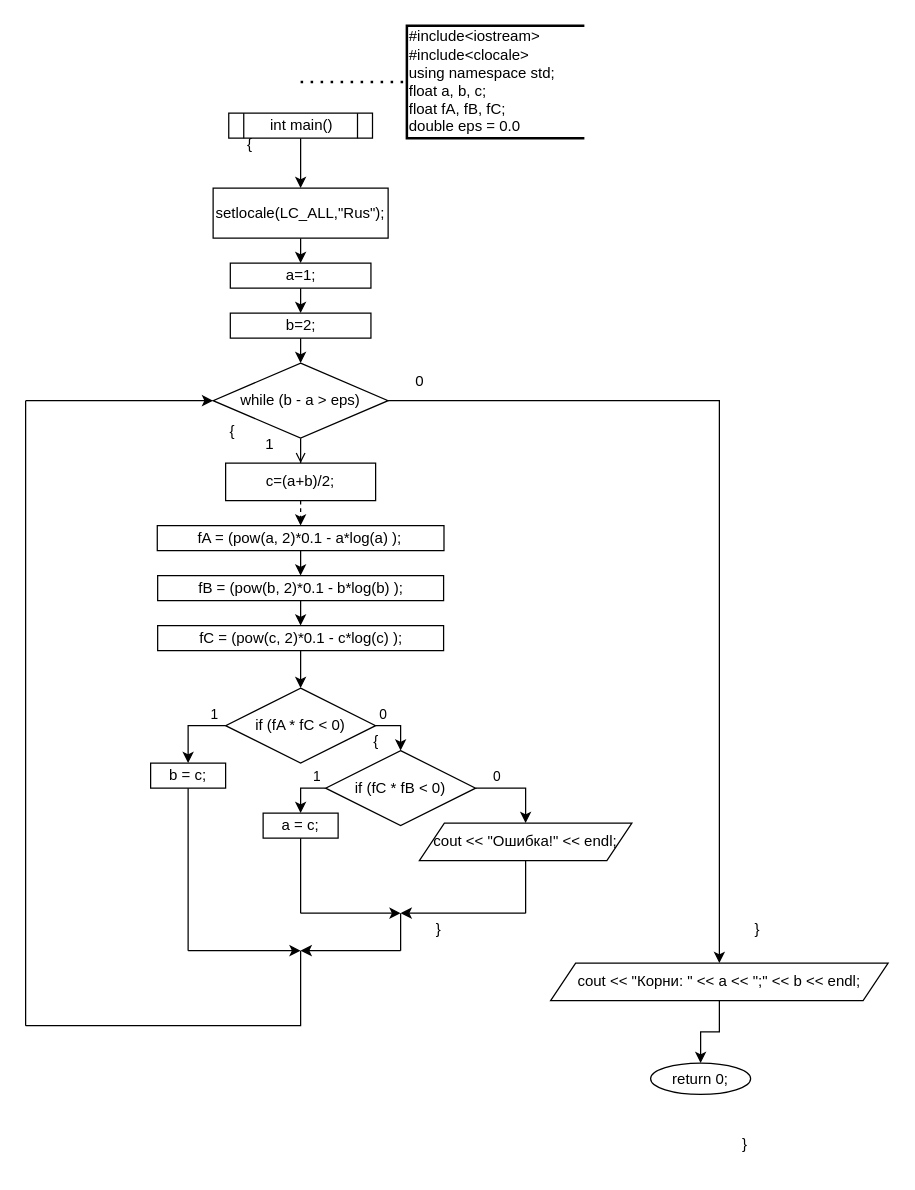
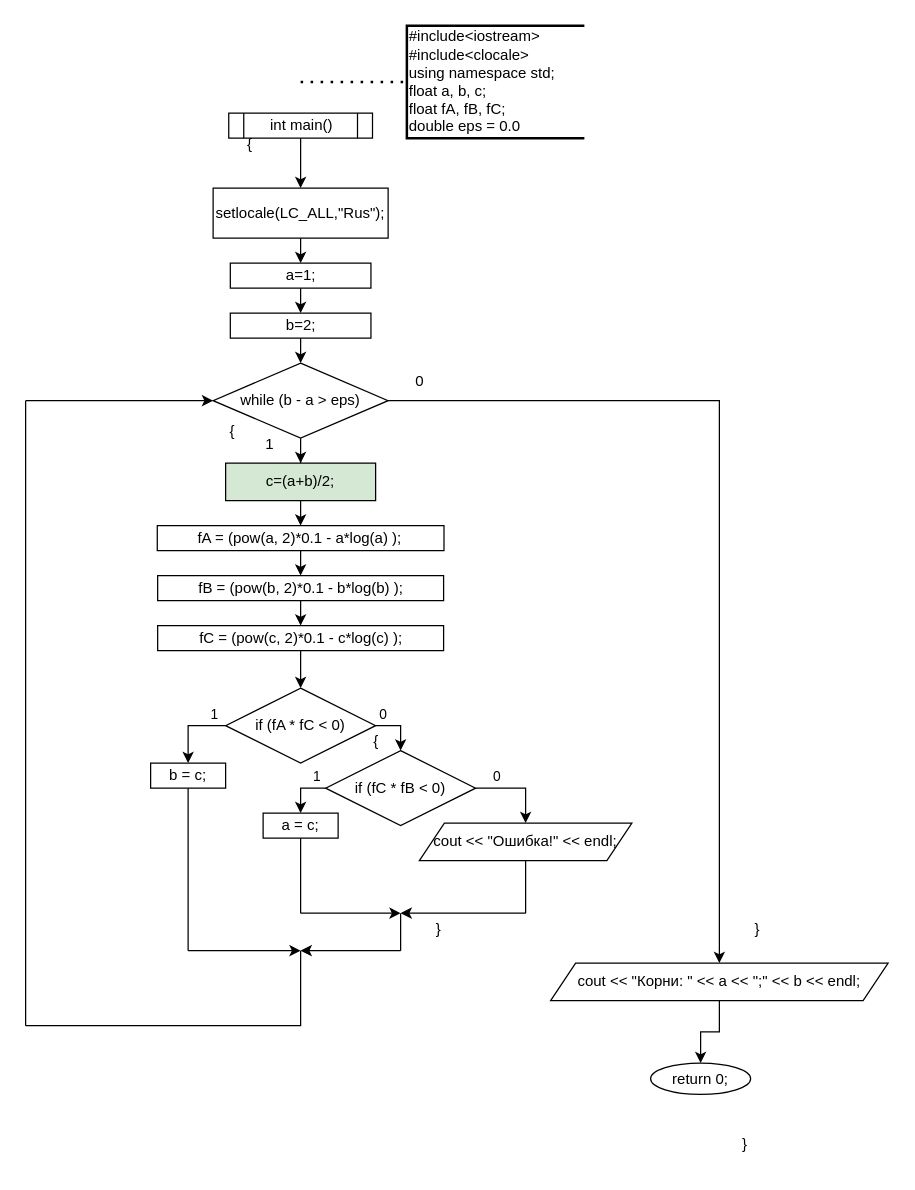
(301, 455) -> (301, 453)
(301, 482) -> (301, 482)
(301, 510) -> (301, 510)
